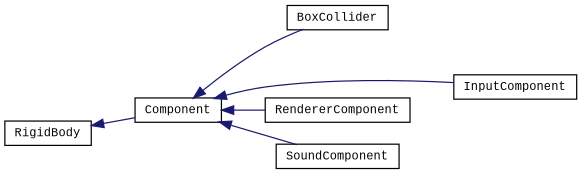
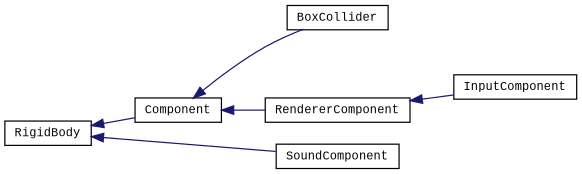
(339, 81) -> (438, 97)
(264, 135) -> (190, 145)
